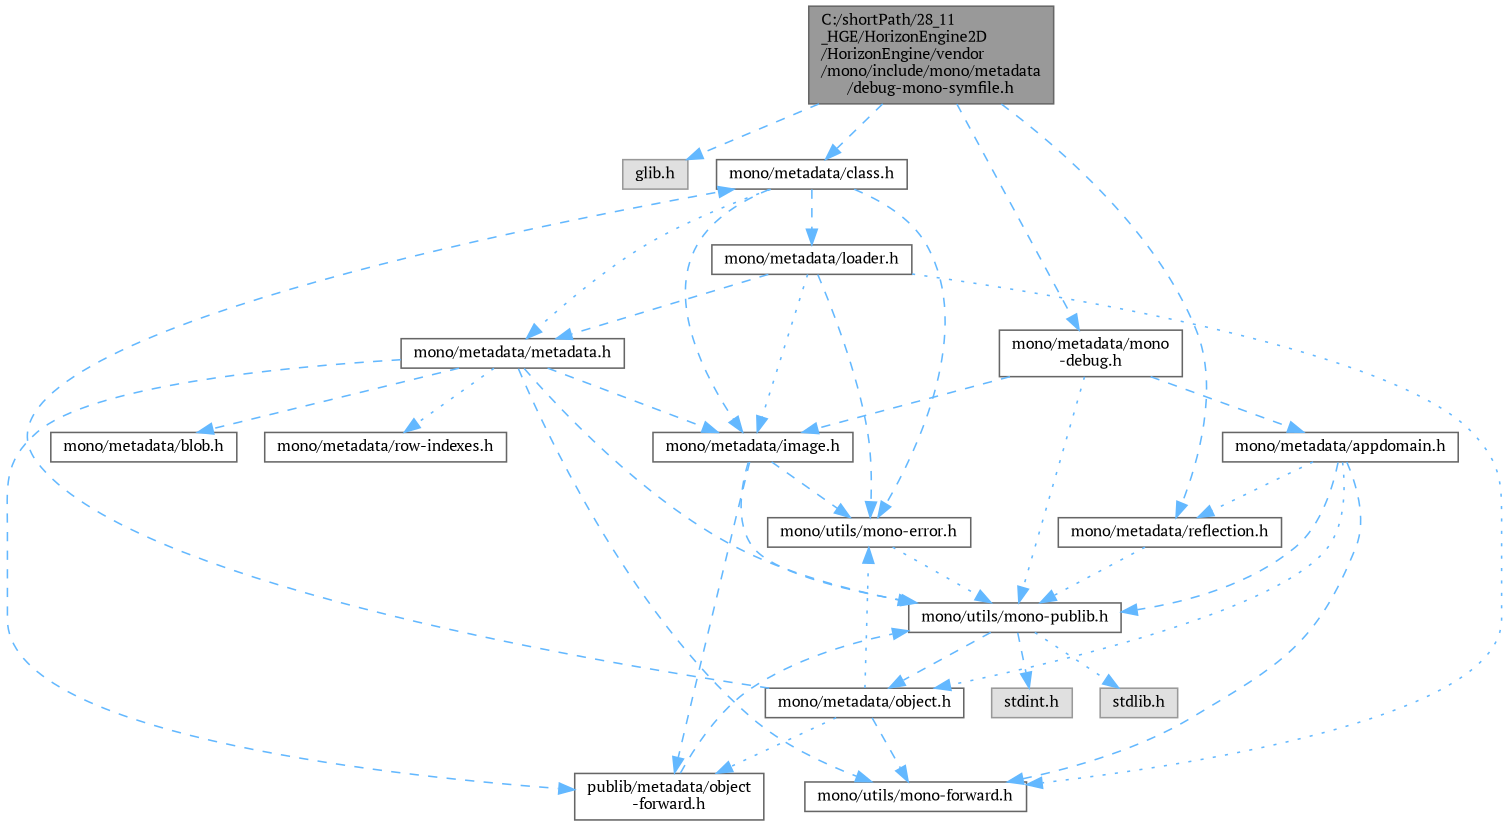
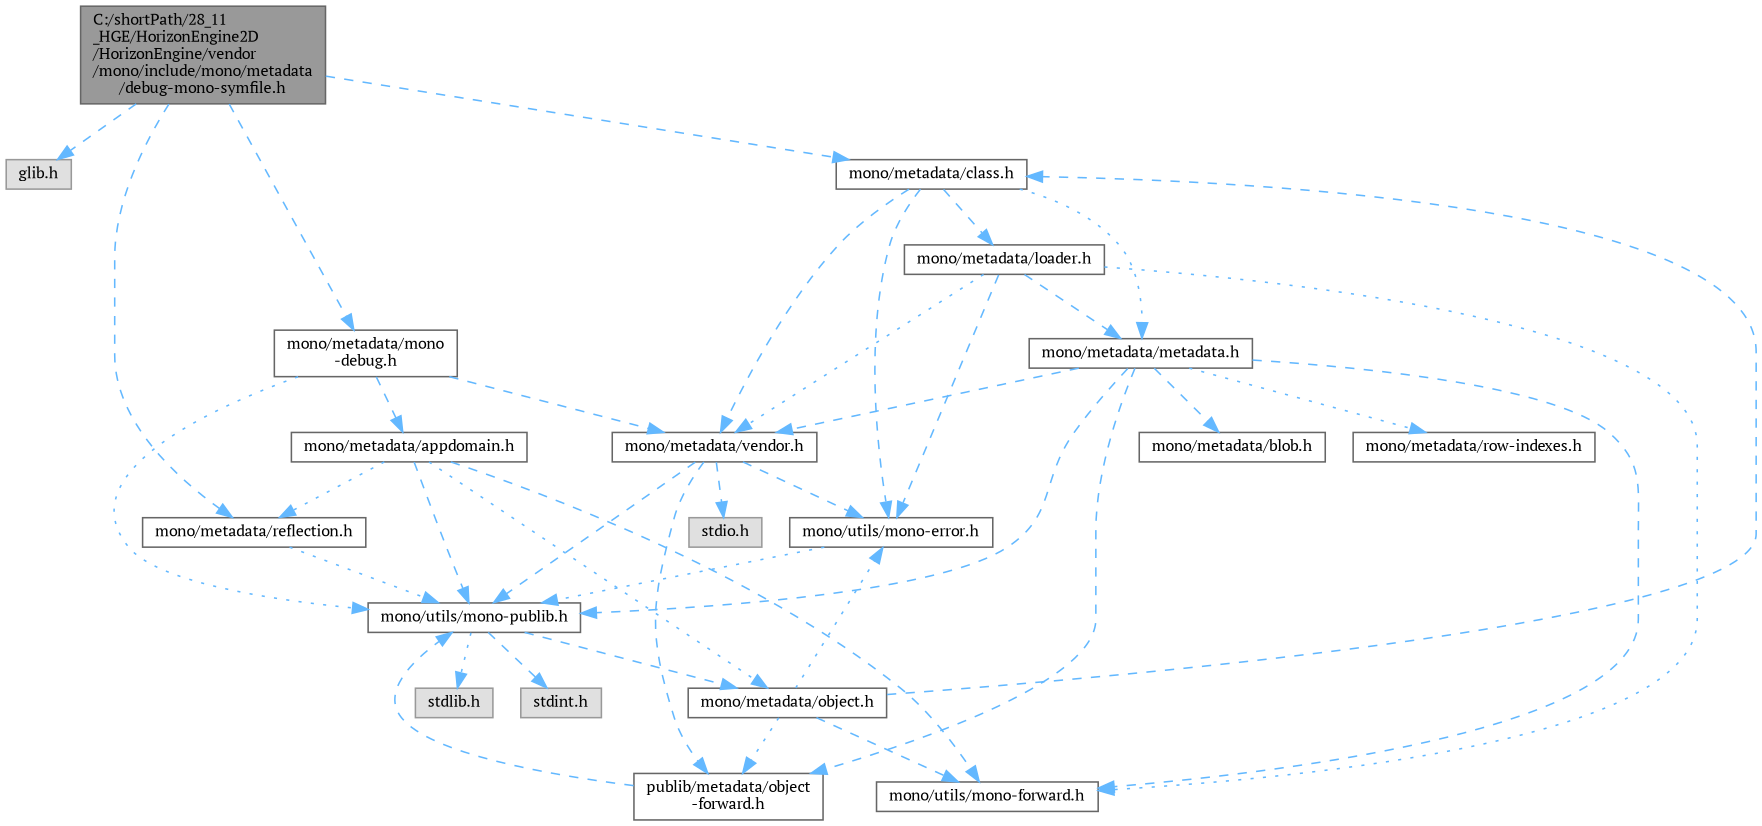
(753, 447) -> (715, 447)
none -> (725, 532)
